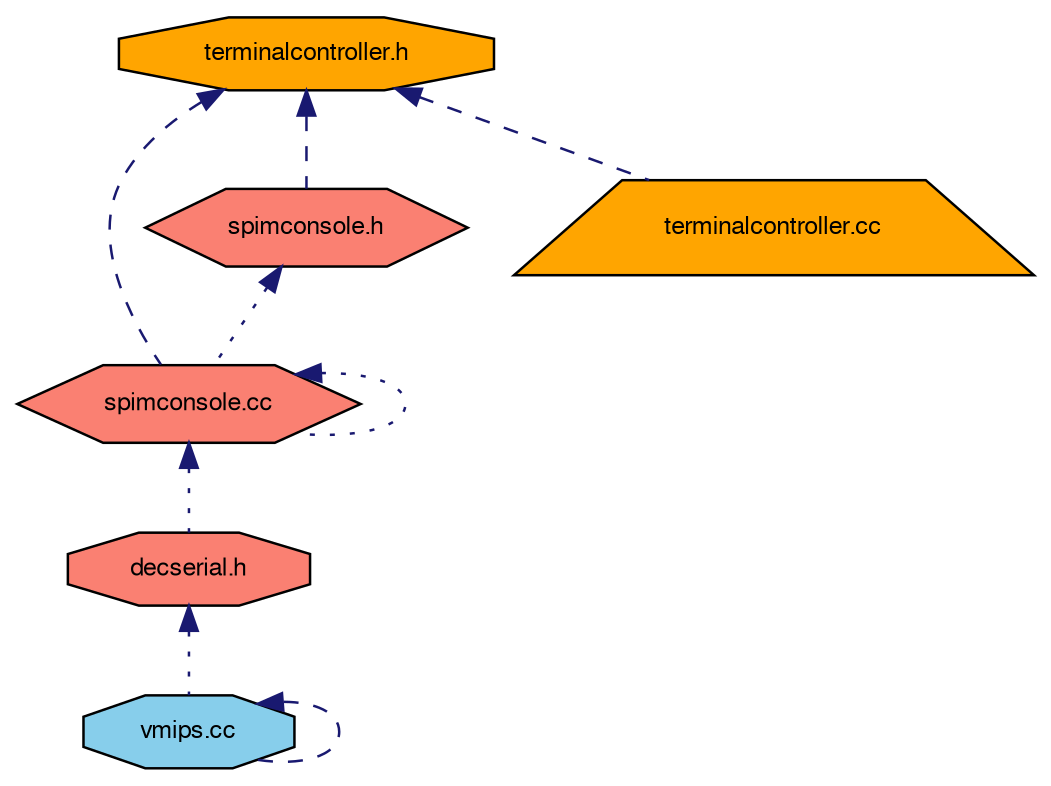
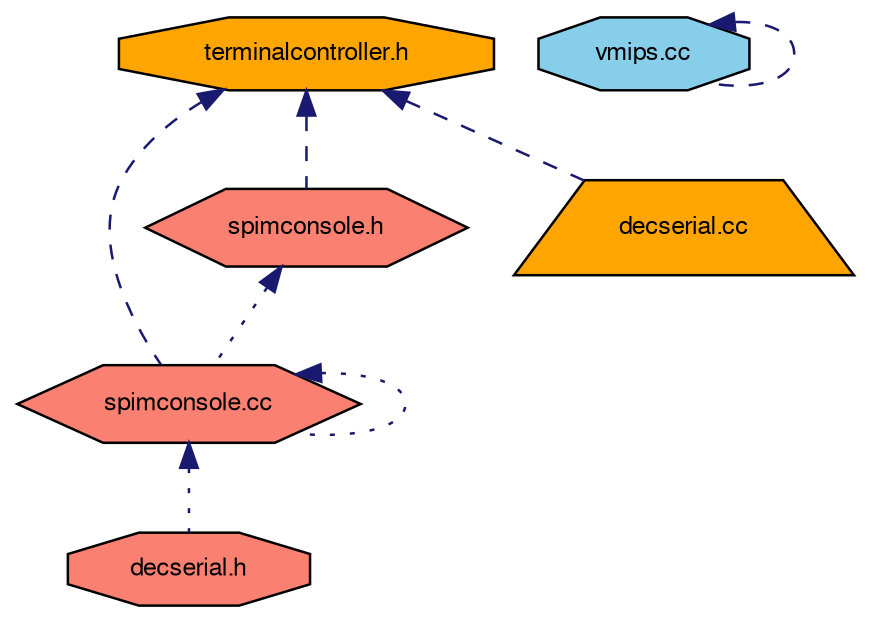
(774, 228) -> (684, 228)
(189, 663) -> none
